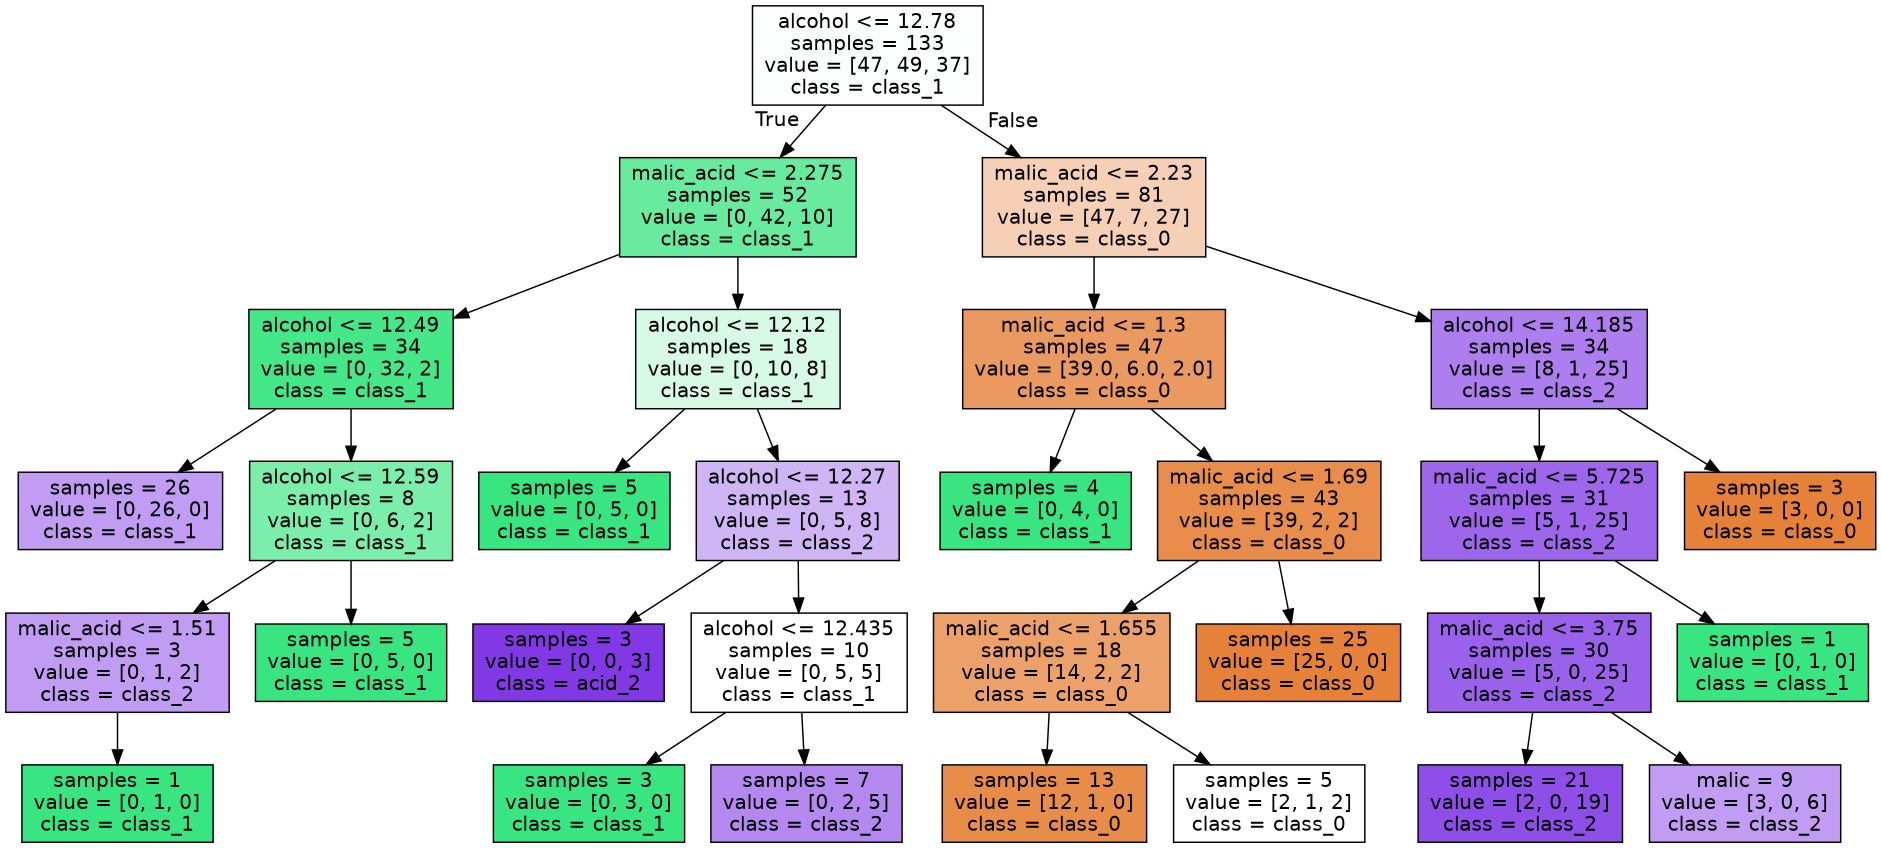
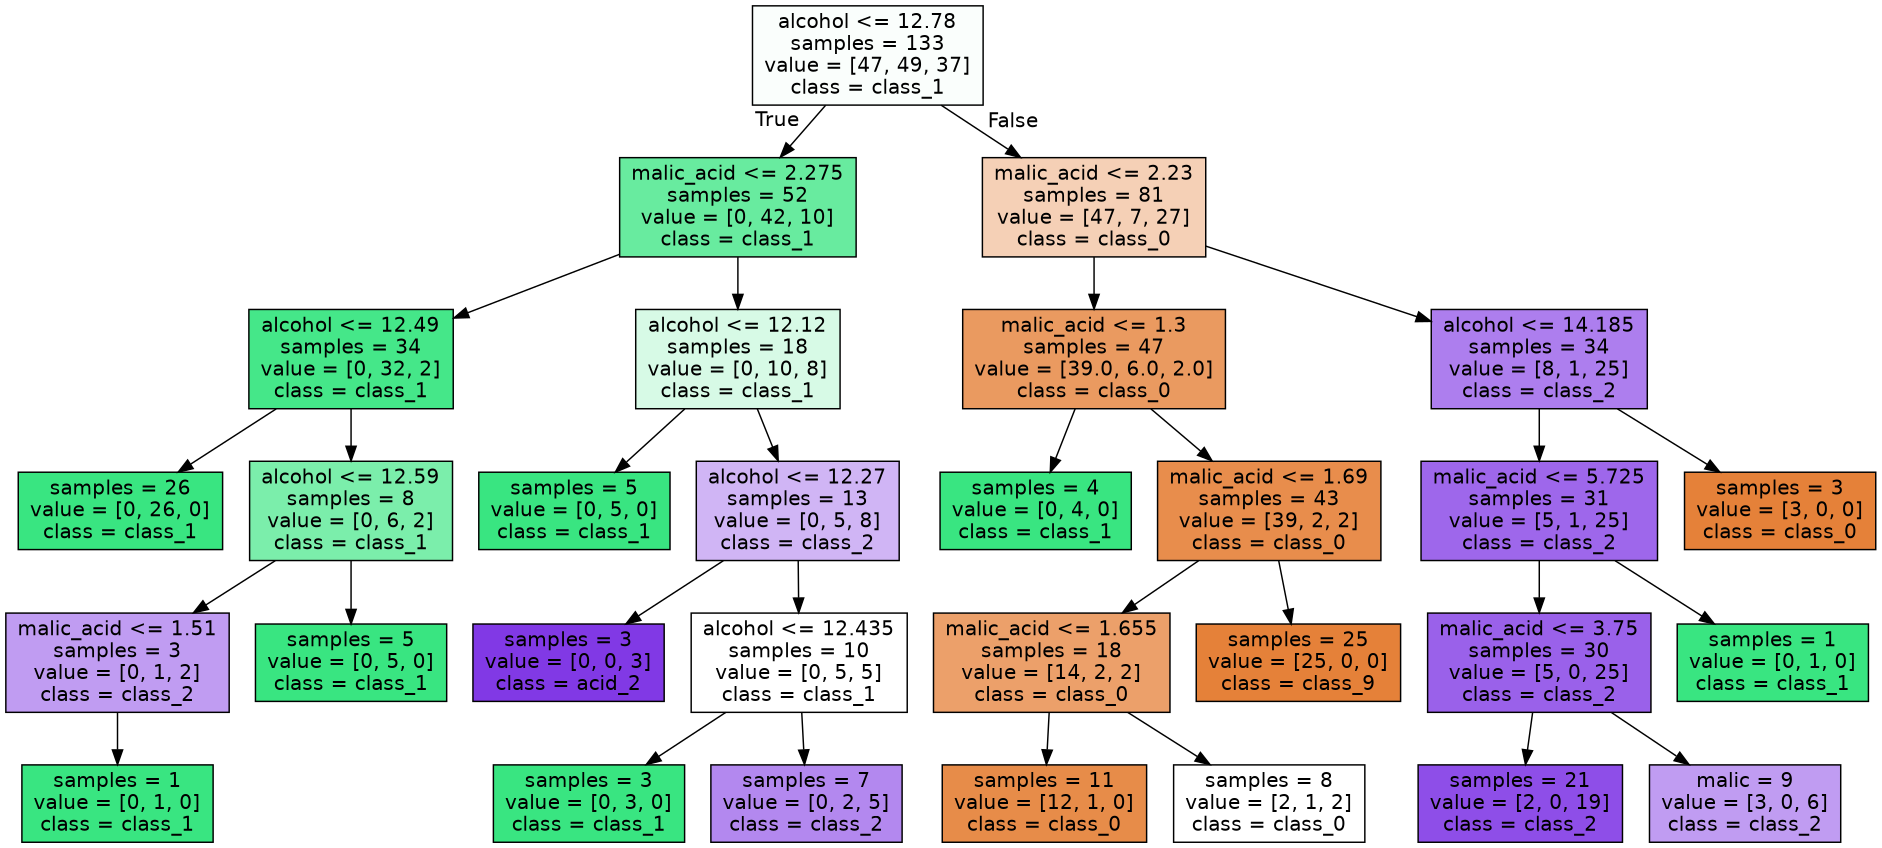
(120, 511) -> (120, 511)
(1298, 663) -> (1298, 663)
(1044, 804) -> (1044, 804)
(1269, 804) -> (1269, 804)
